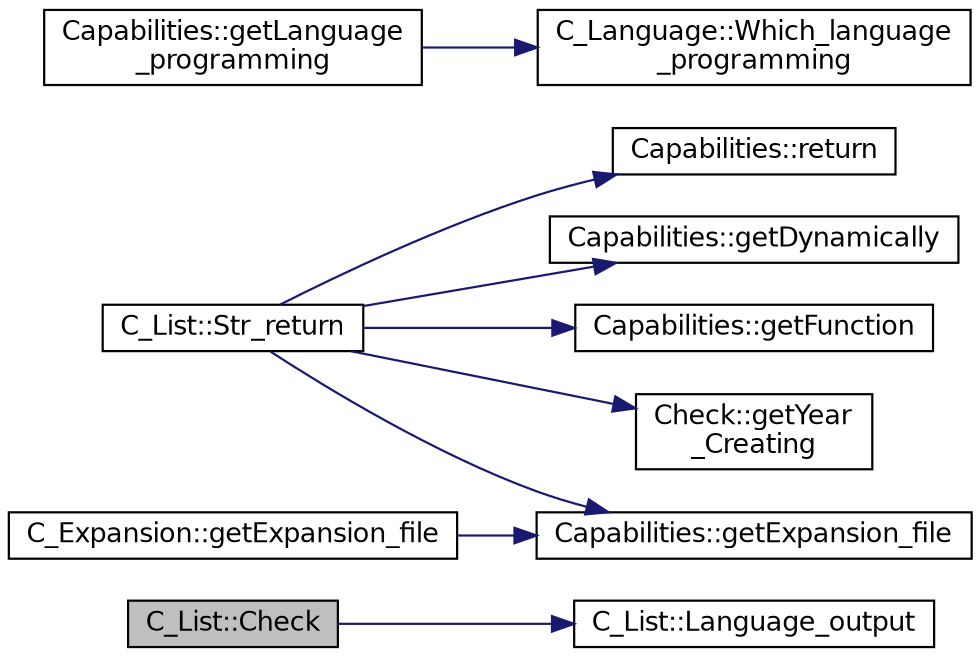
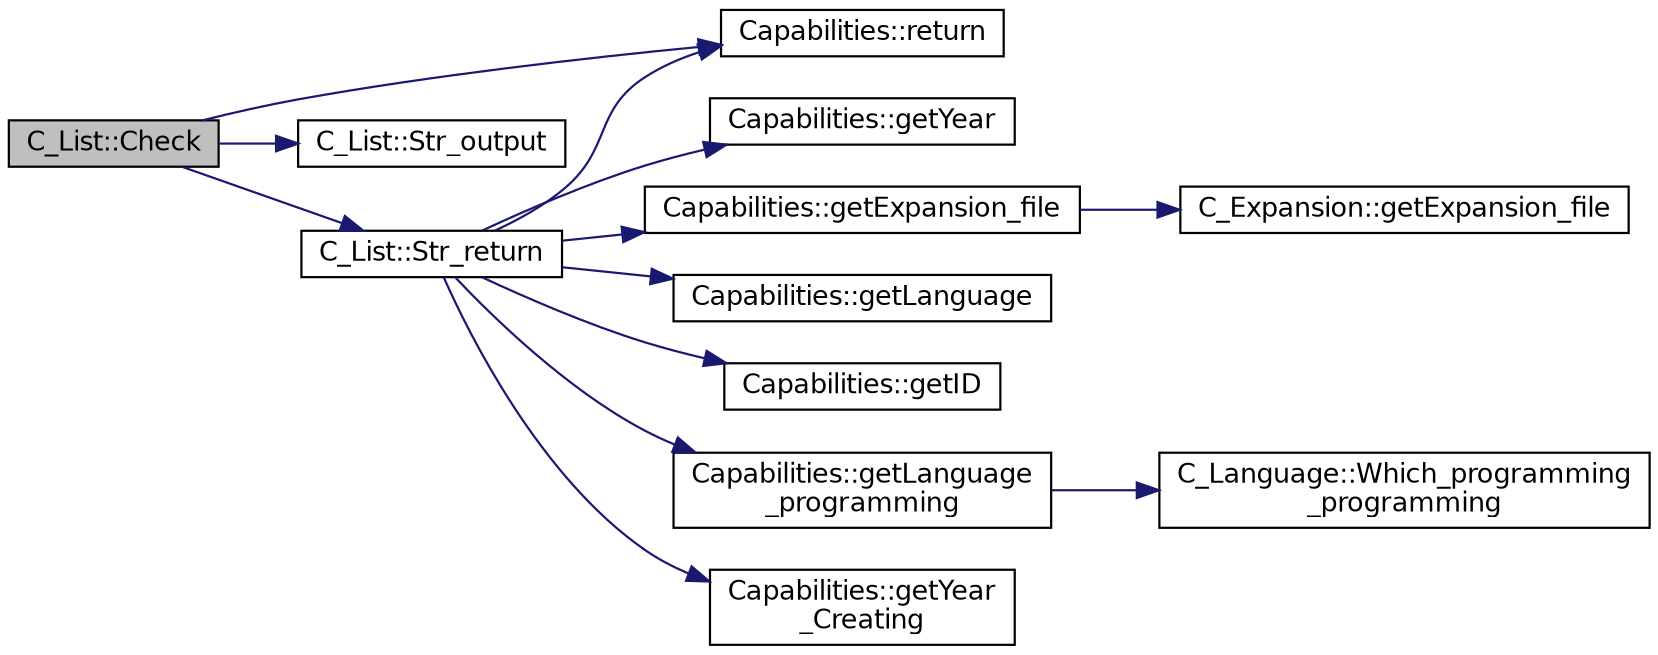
(754, 47) -> (1404, 490)
none -> (450, 76)
none -> (262, 195)
(754, 240) -> (862, 121)
(754, 328) -> (862, 298)
none -> (557, 372)
none -> (862, 386)
(754, 432) -> (862, 607)
(486, 536) -> (1119, 210)
(754, 624) -> (432, 144)
